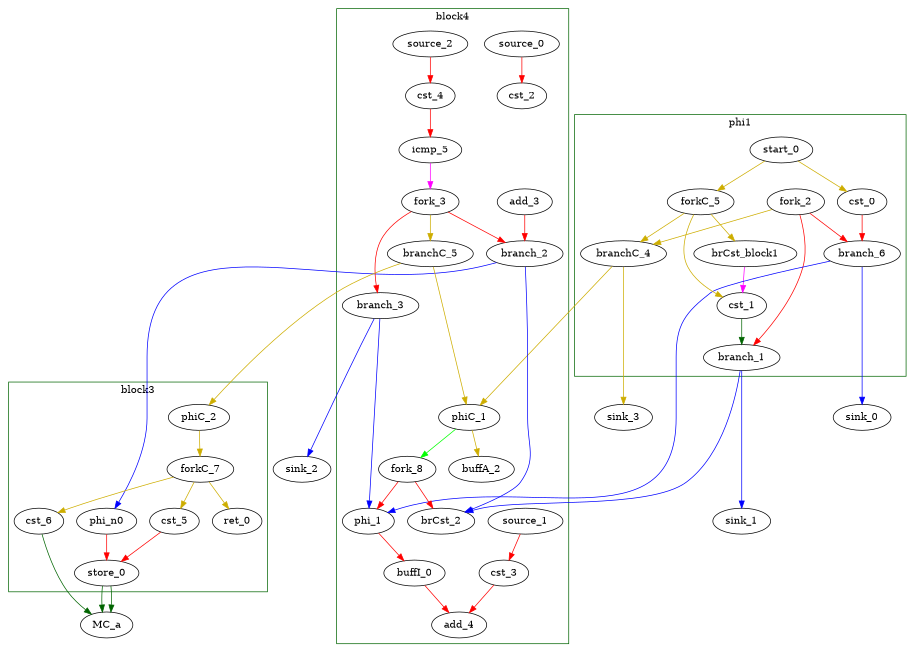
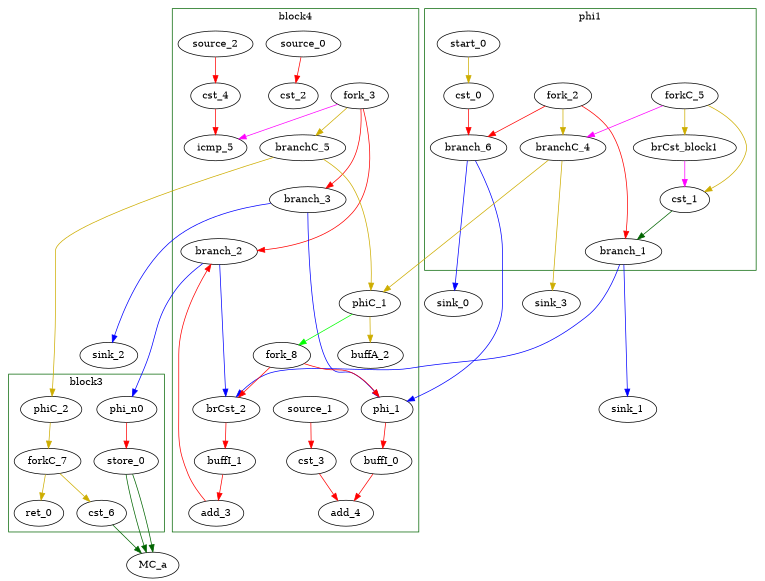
(430, 172) -> (292, 120)
(744, 174) -> none
(666, 226) -> (628, 120)
none -> (225, 461)
(174, 521) -> none
